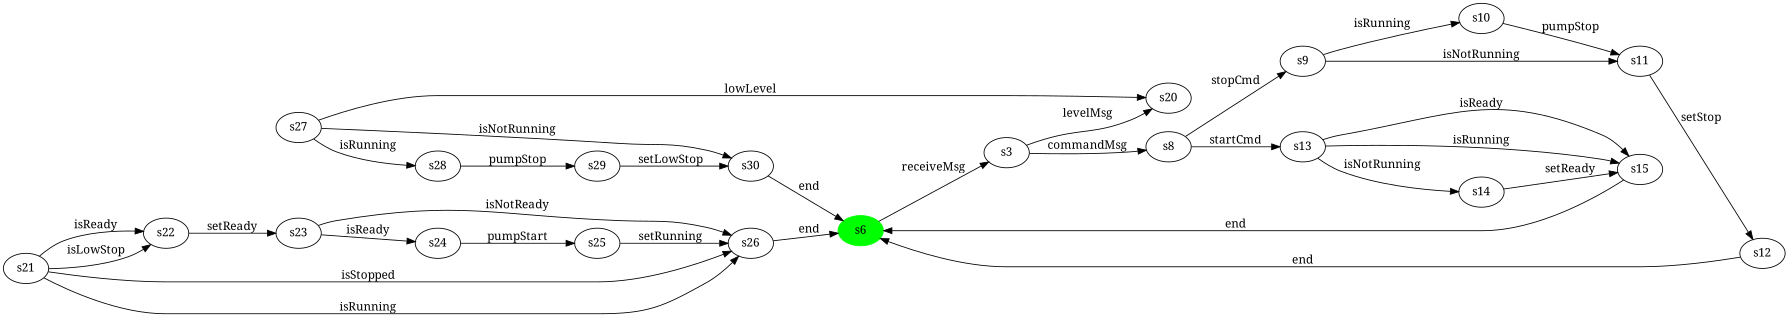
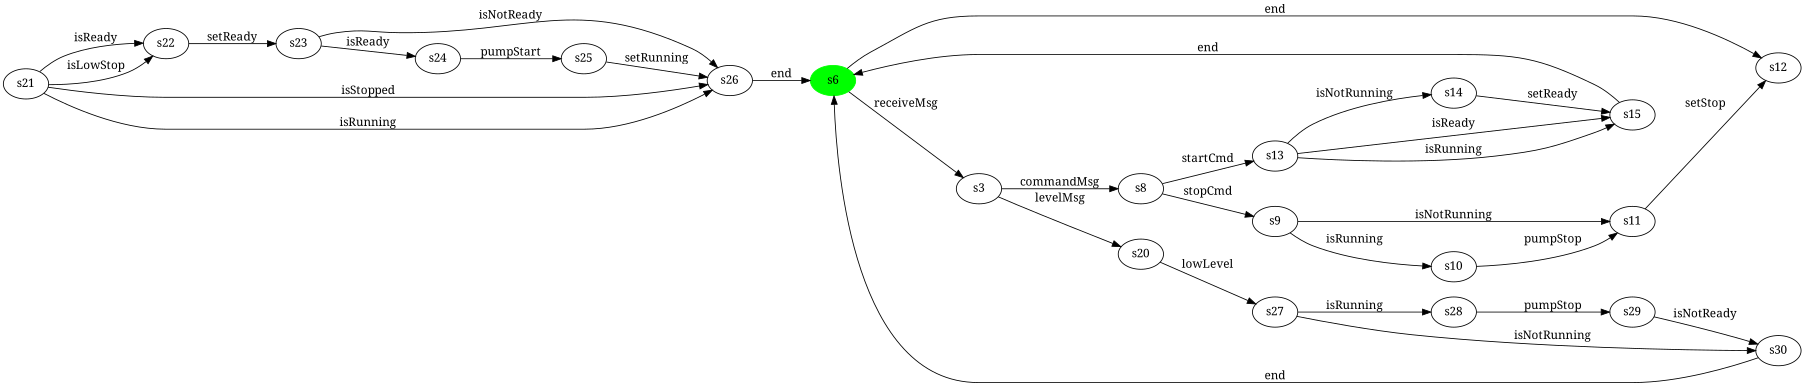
(726, 96) -> (1204, 281)
(671, 160) -> (1705, 314)
(1313, 267) -> (1297, 16)
